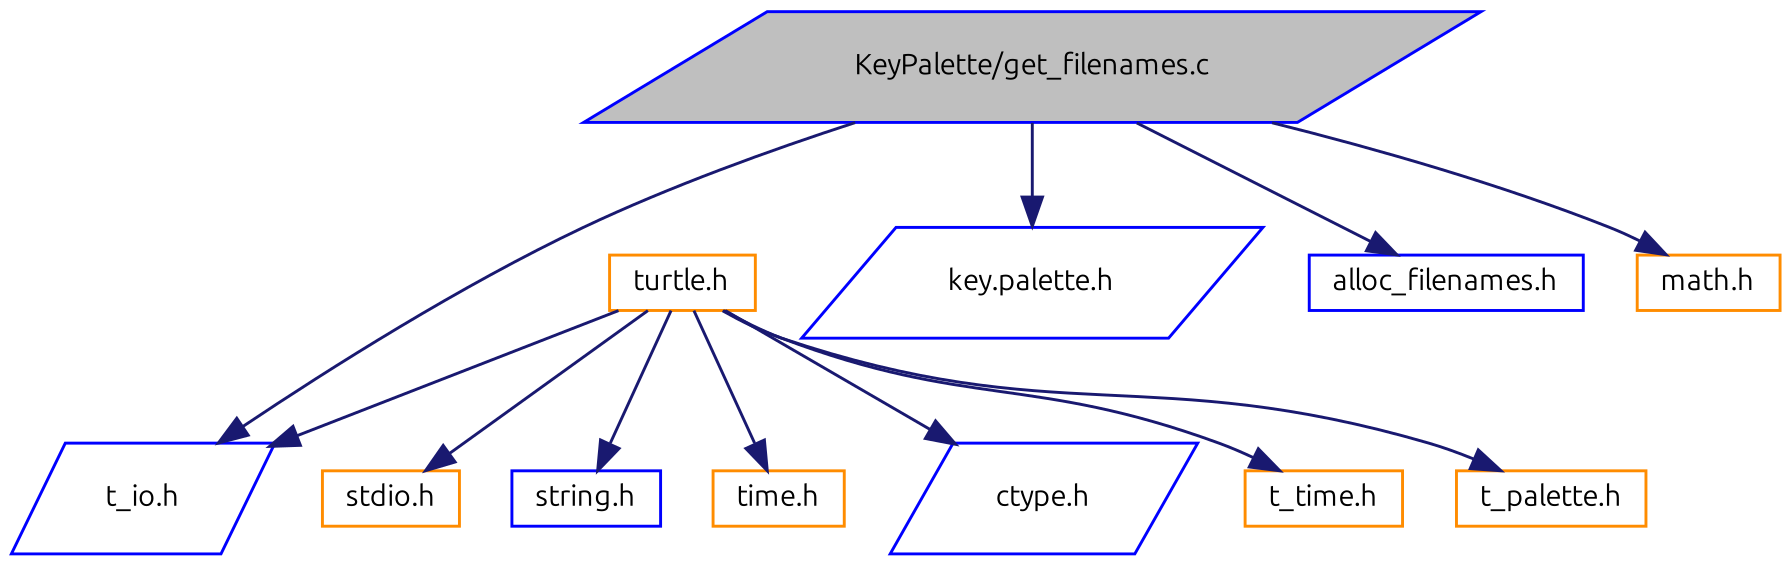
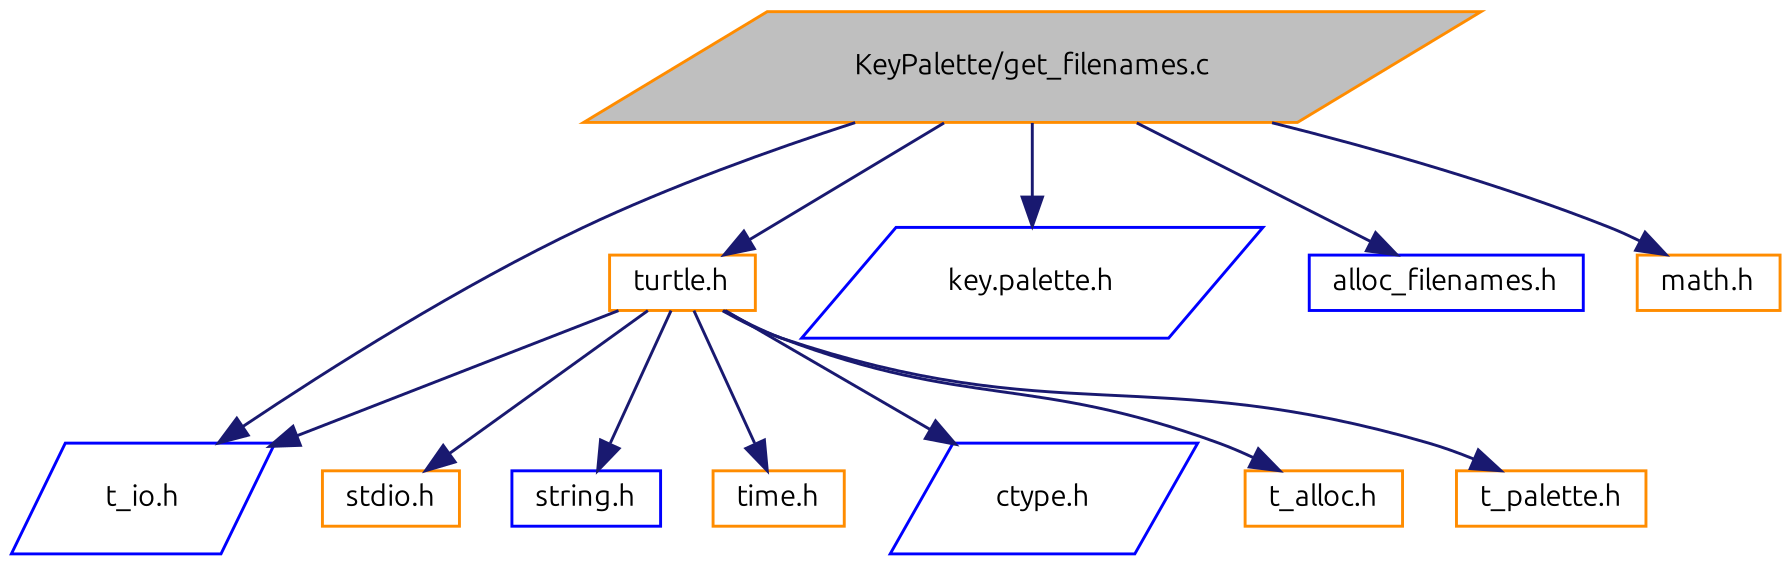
(1032, 67) -> (1032, 67)
none -> (847, 181)
(1324, 499) -> (1324, 499)
